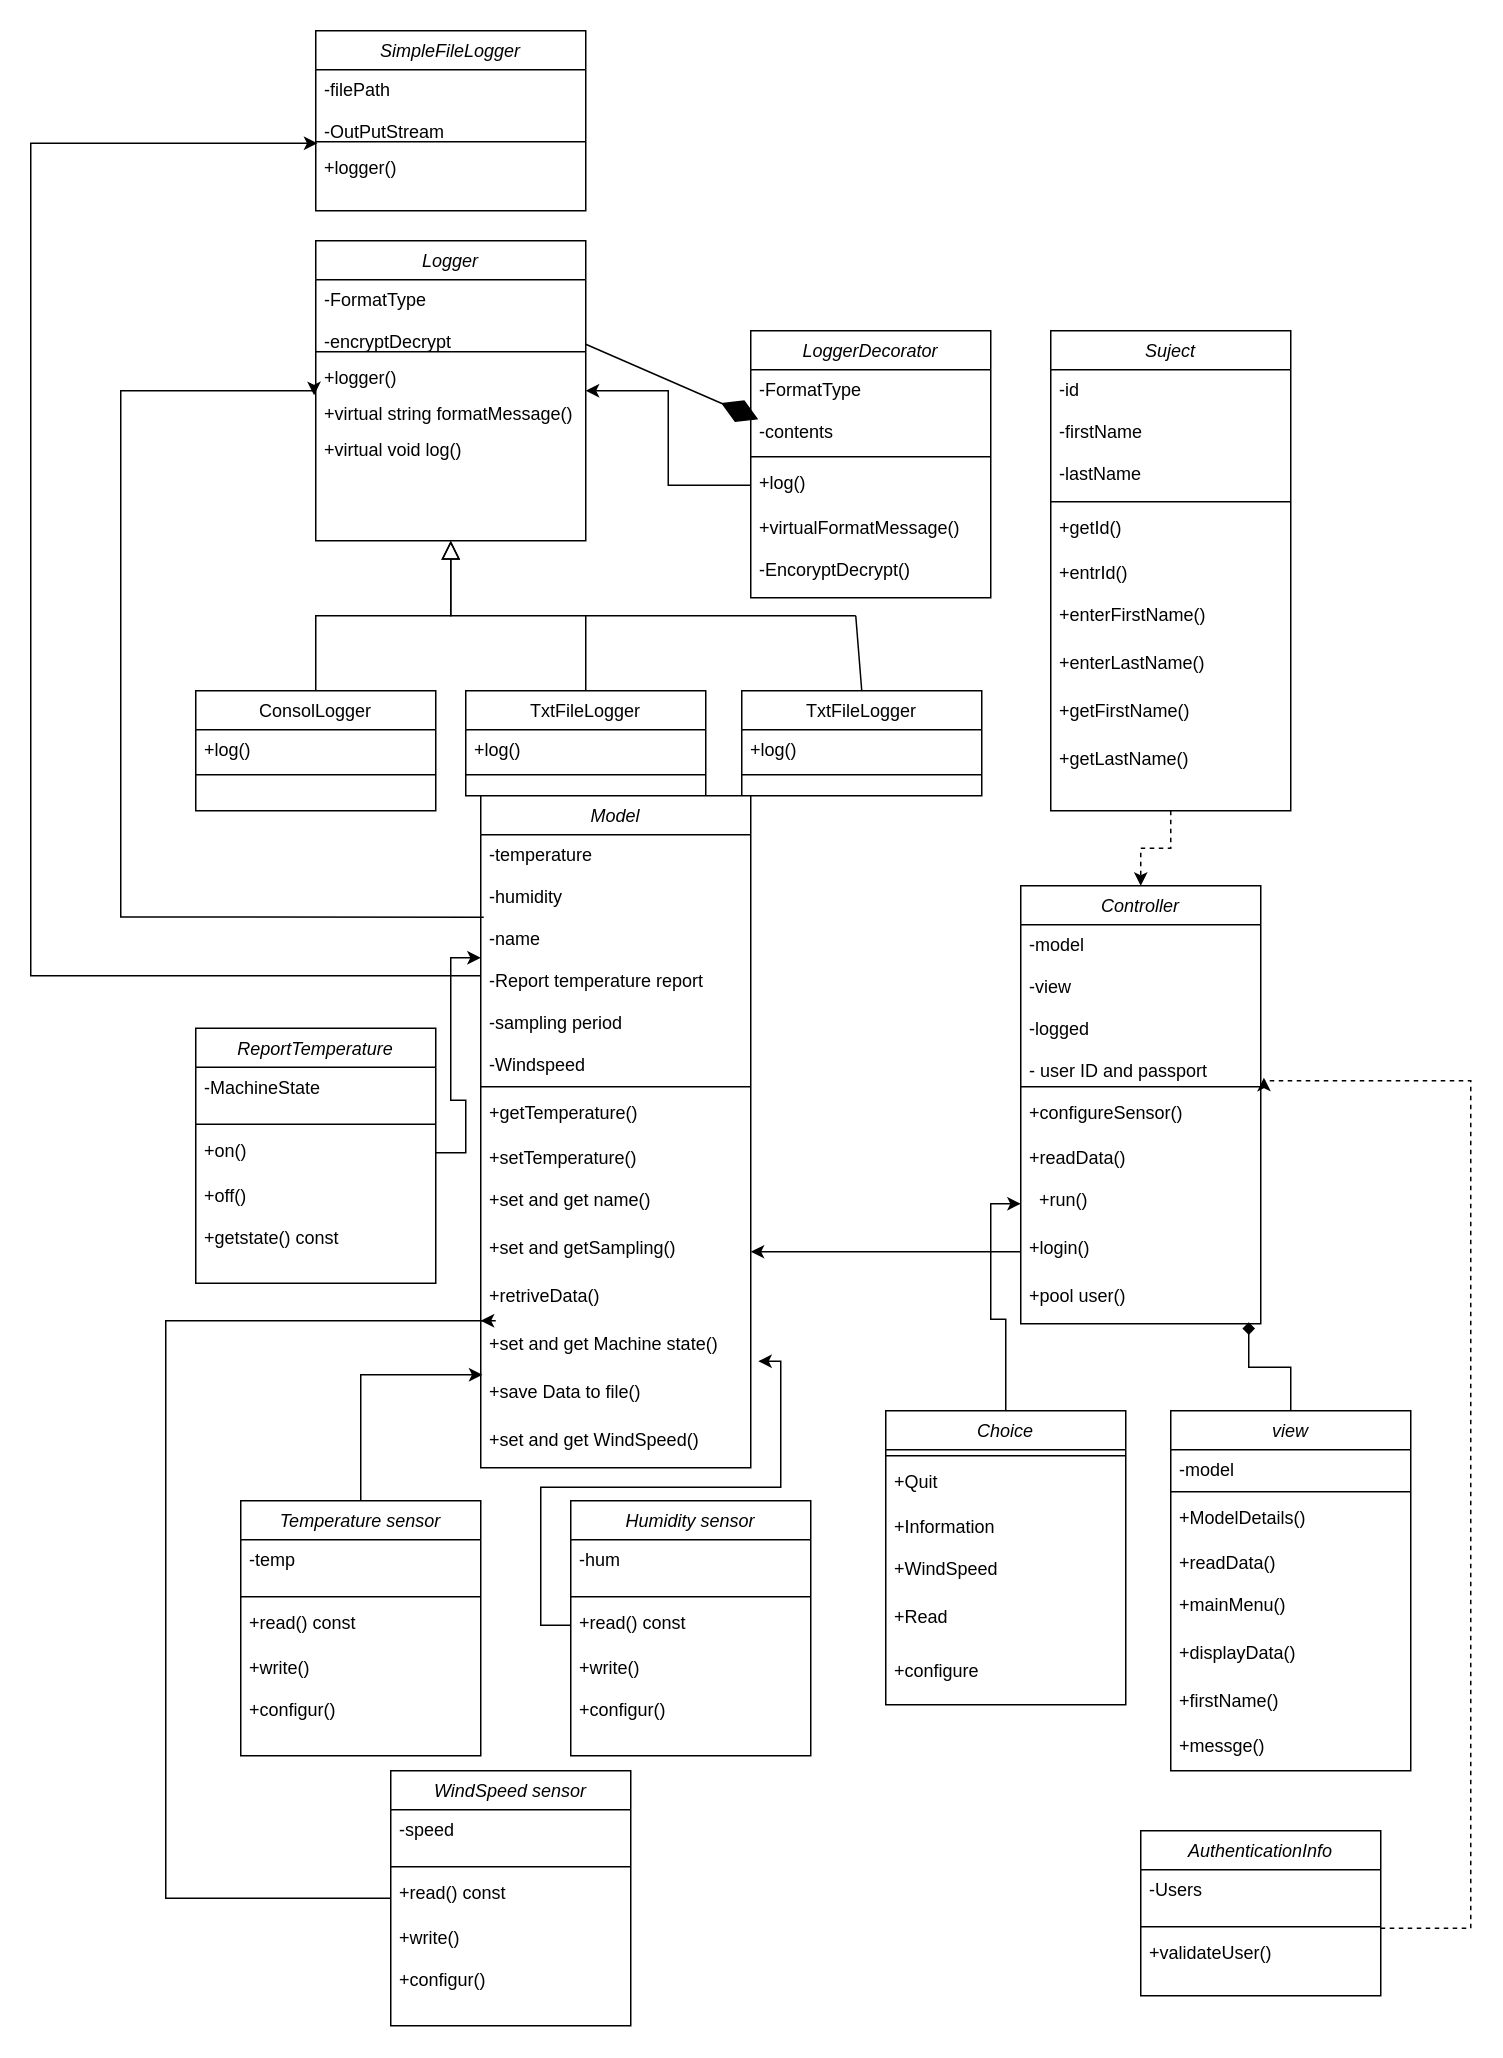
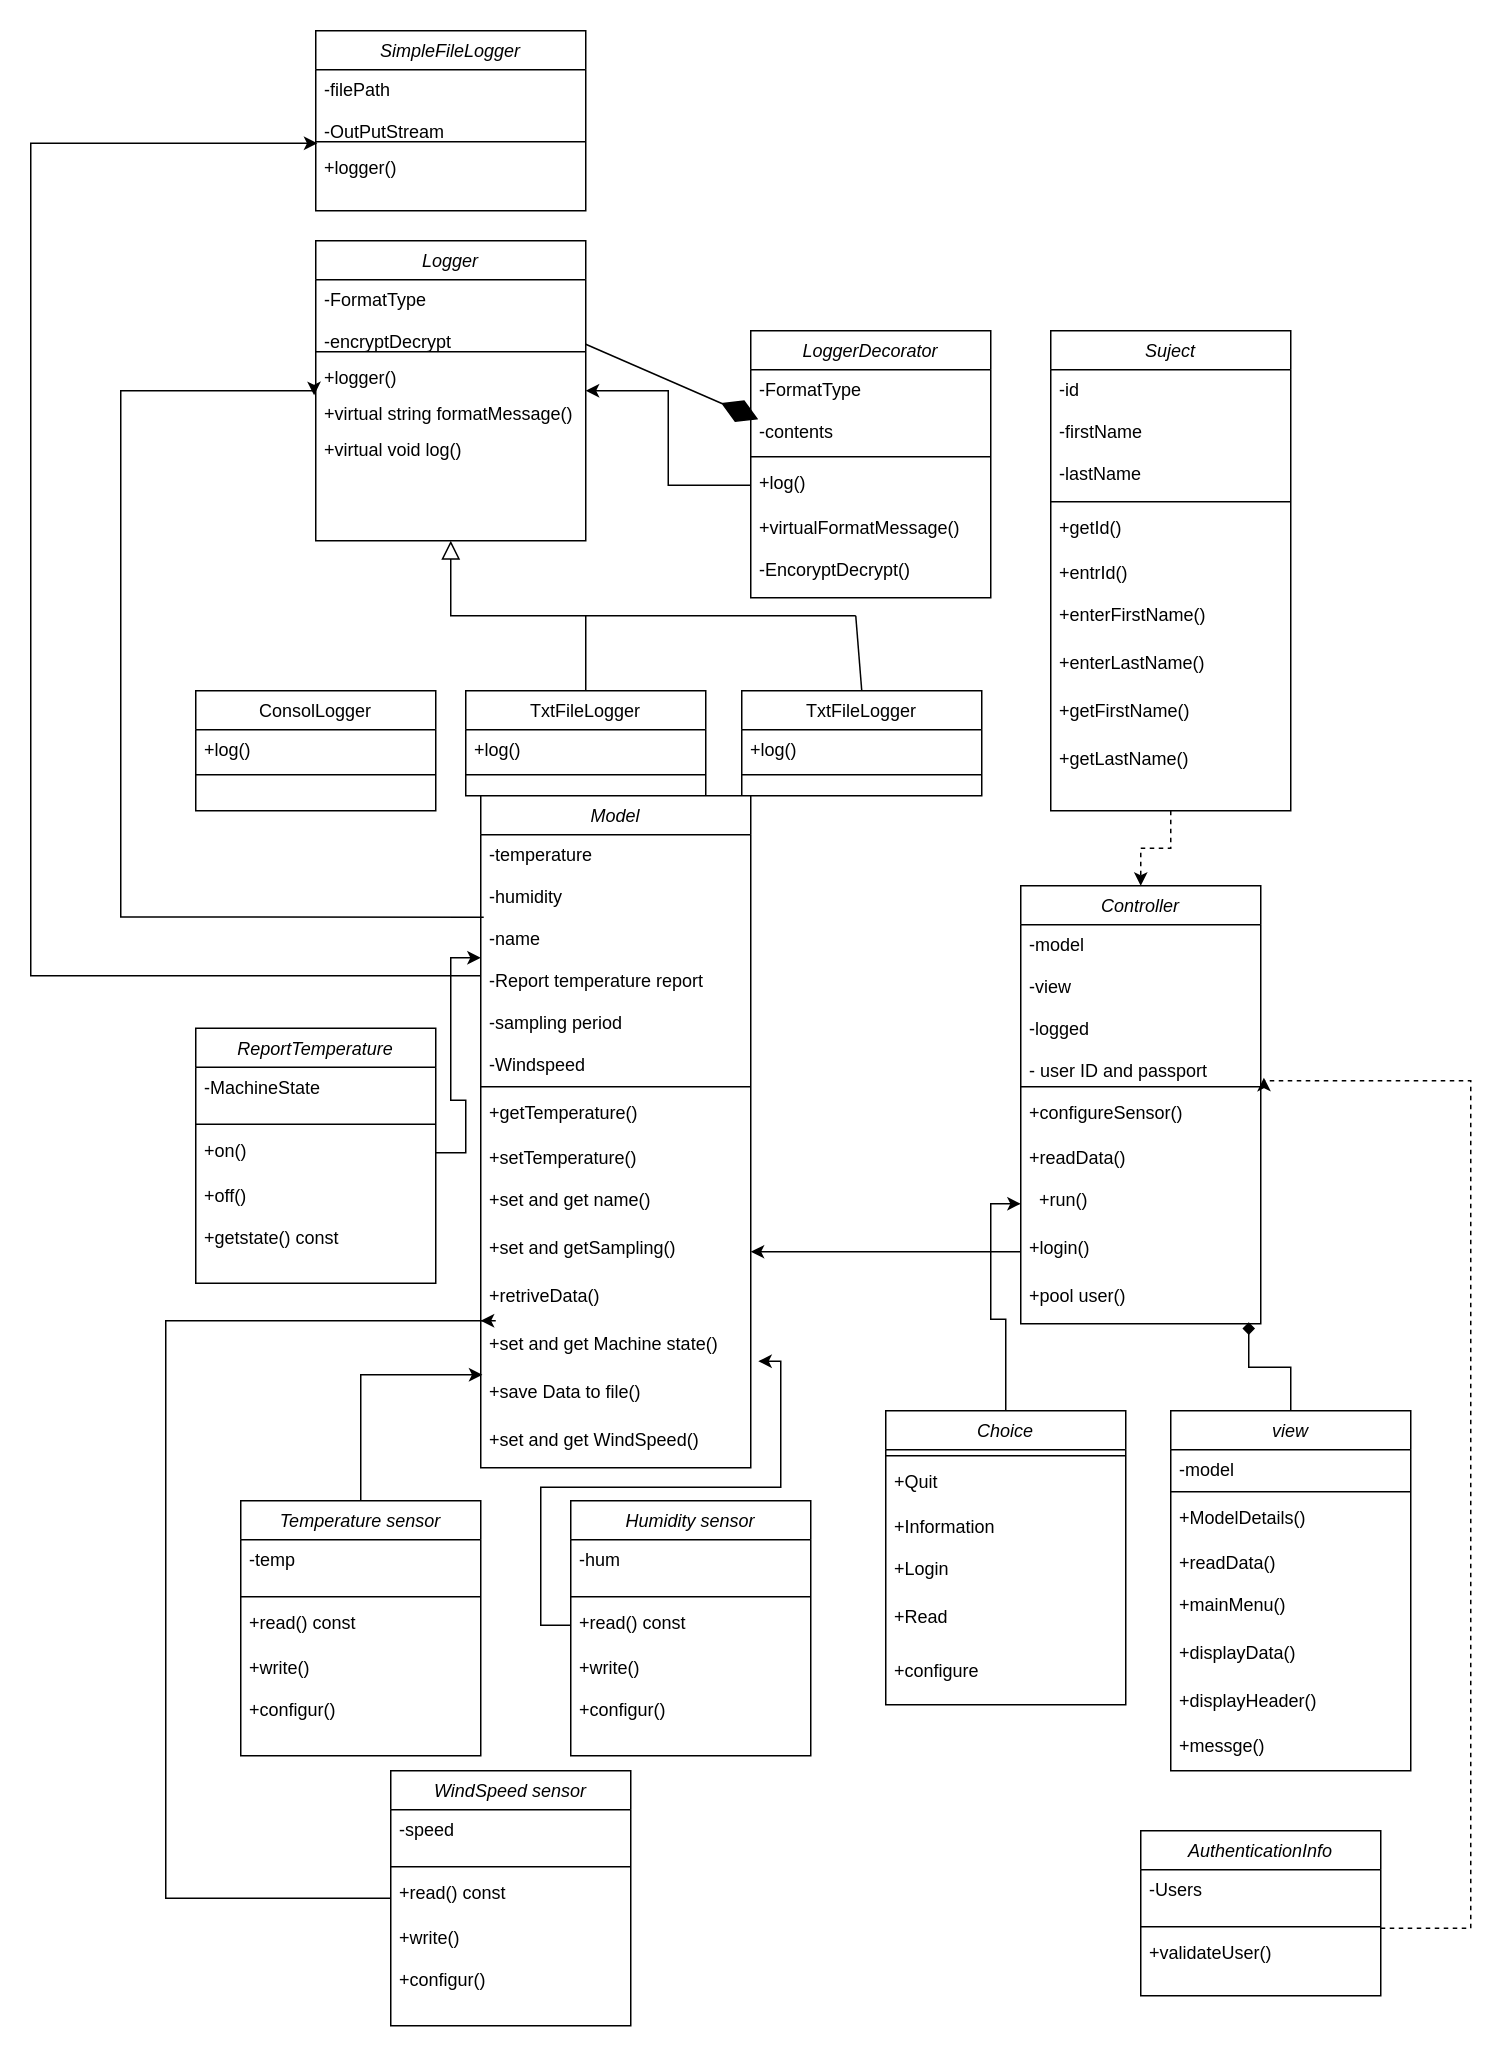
(345, 616) -> none
(942, 1569) -> (922, 1569)
(1237, 1701) -> (1255, 1701)
